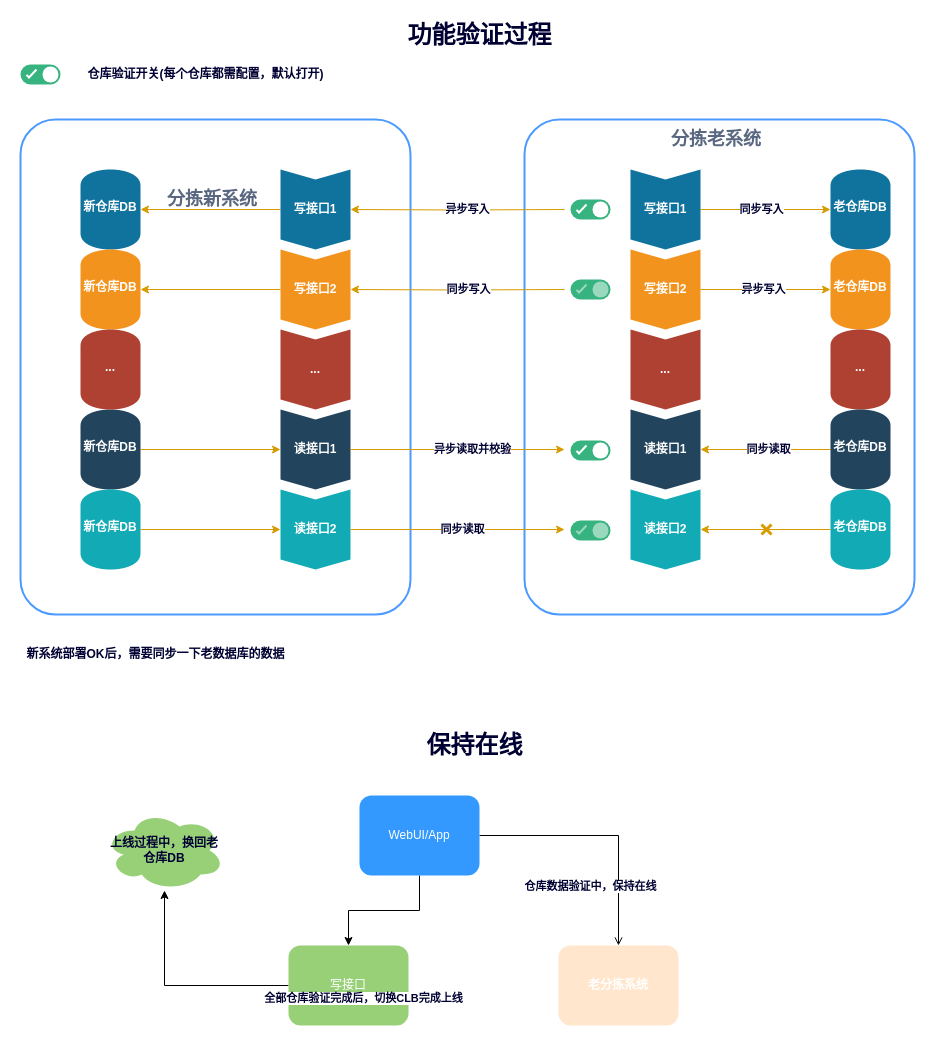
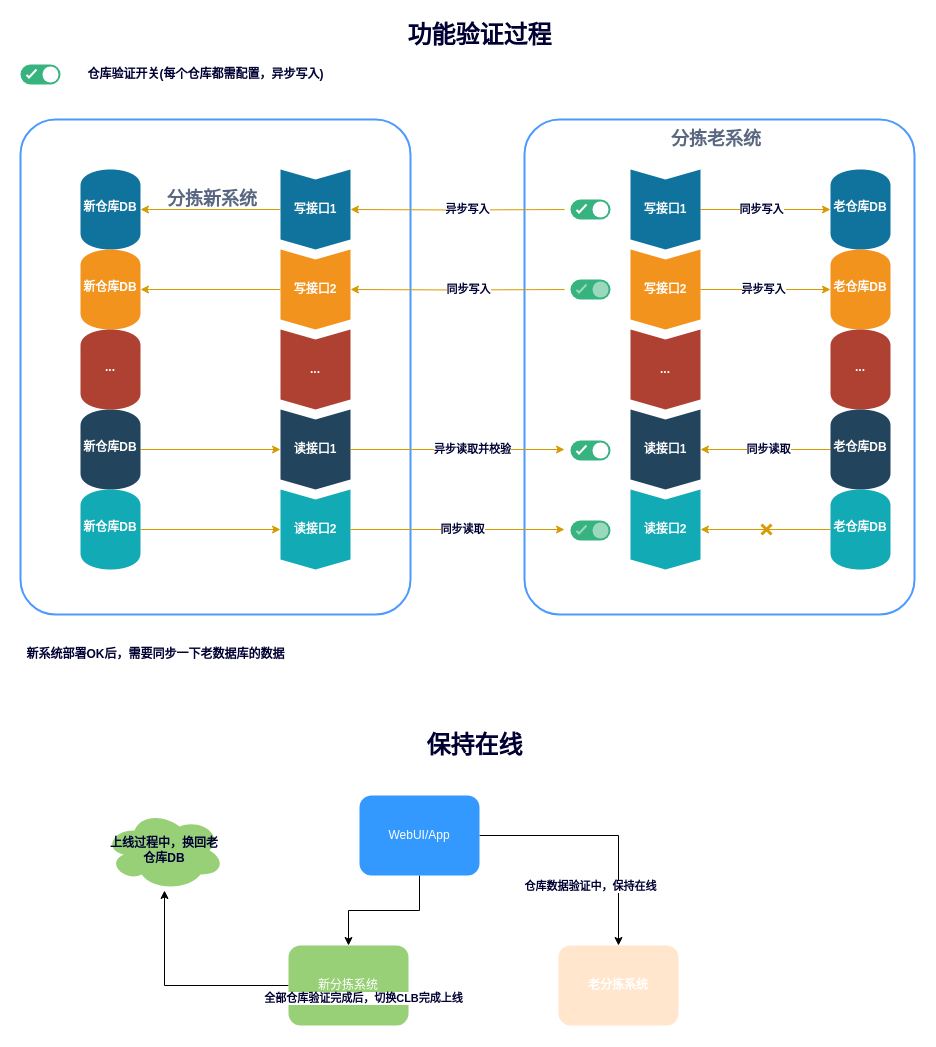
(206, 75) -> (206, 75)
(619, 939) -> (619, 937)
(349, 986) -> (349, 986)
